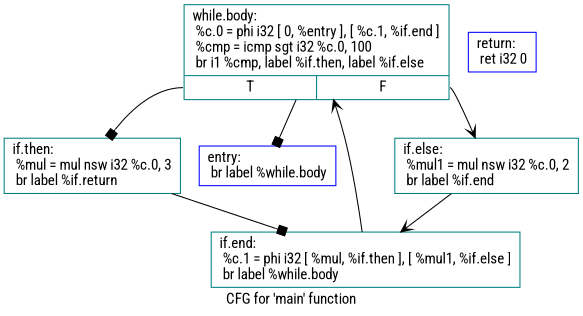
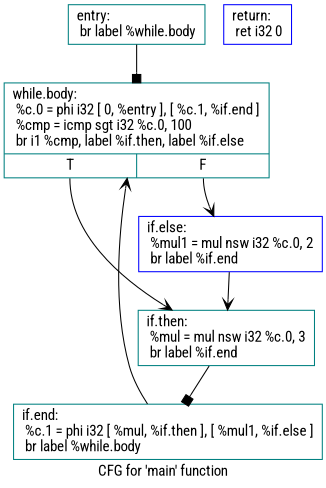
(145, 101) -> (100, 252)
(288, 118) -> (137, 58)
(268, 166) -> (137, 25)
(487, 166) -> (231, 244)
(65, 181) -> (192, 353)
(430, 210) -> (229, 286)
